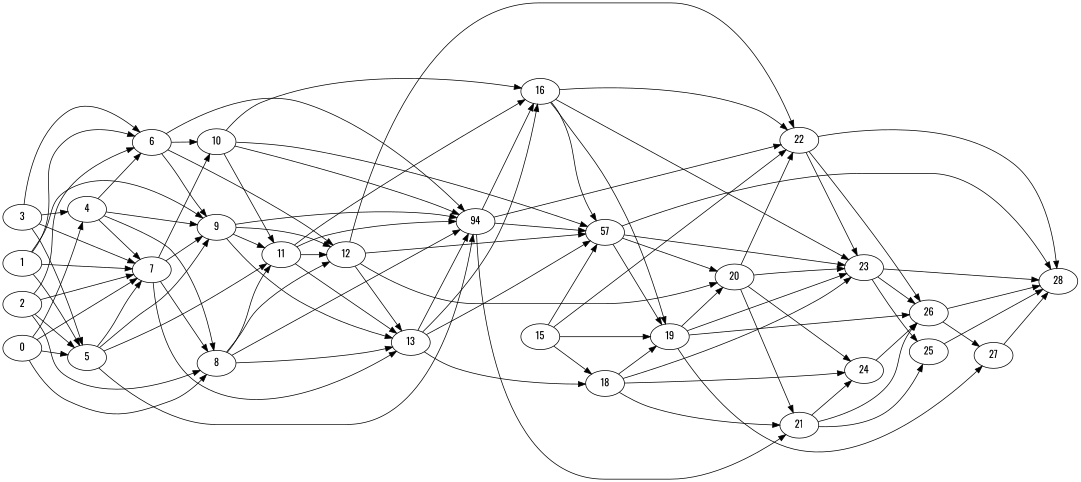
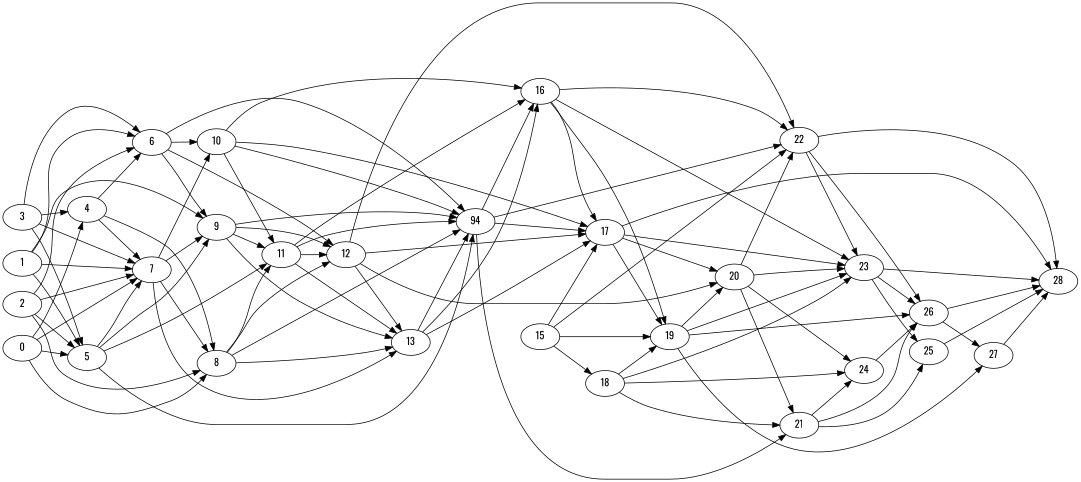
(148, 218) -> none
(605, 232) -> (605, 232)
(495, 378) -> none
